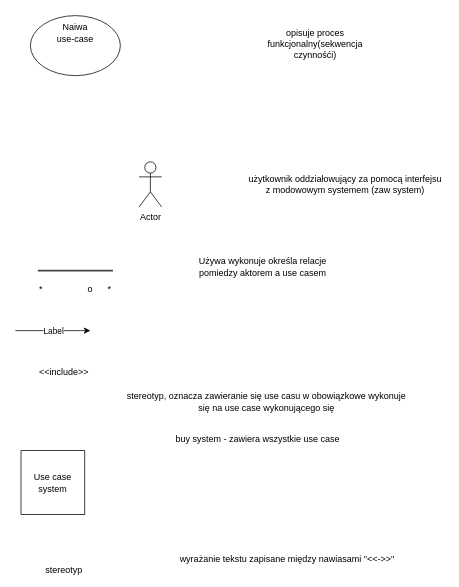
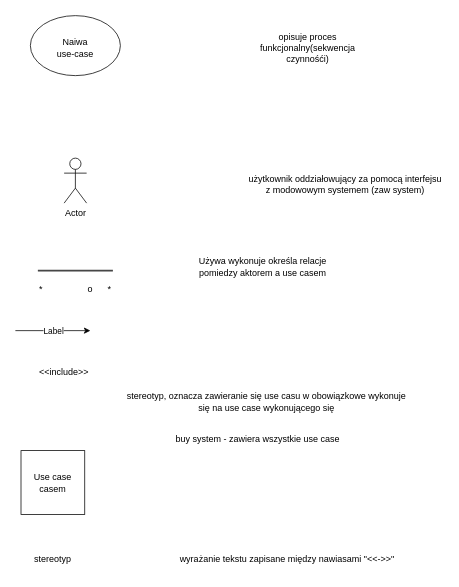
(75, 32) -> (75, 47)
(315, 44) -> (308, 47)
(150, 184) -> (75, 180)
(53, 483) -> (53, 483)
(64, 570) -> (53, 559)
